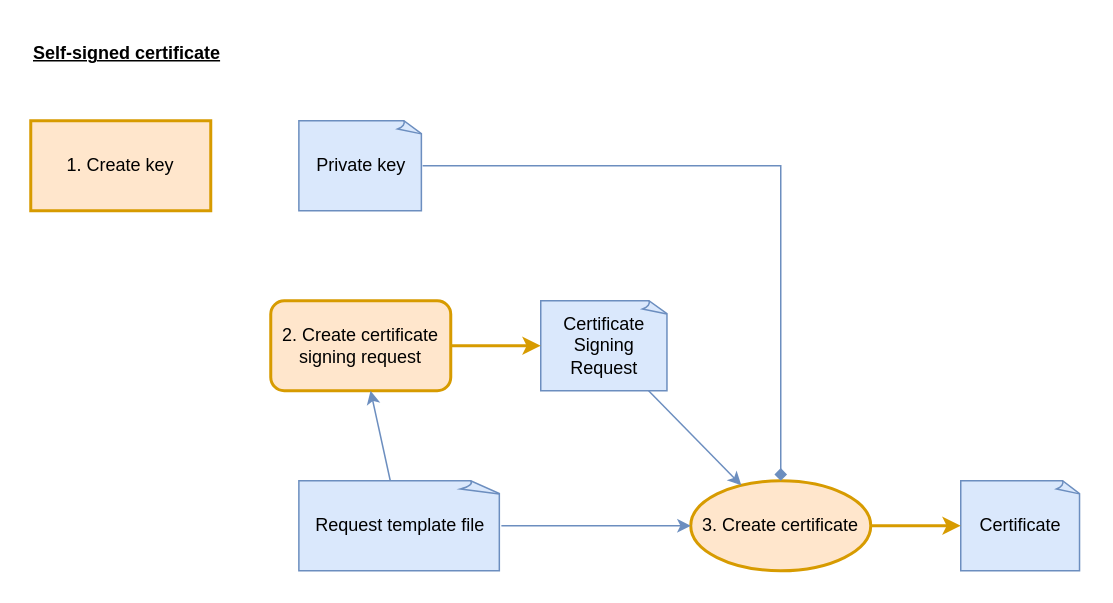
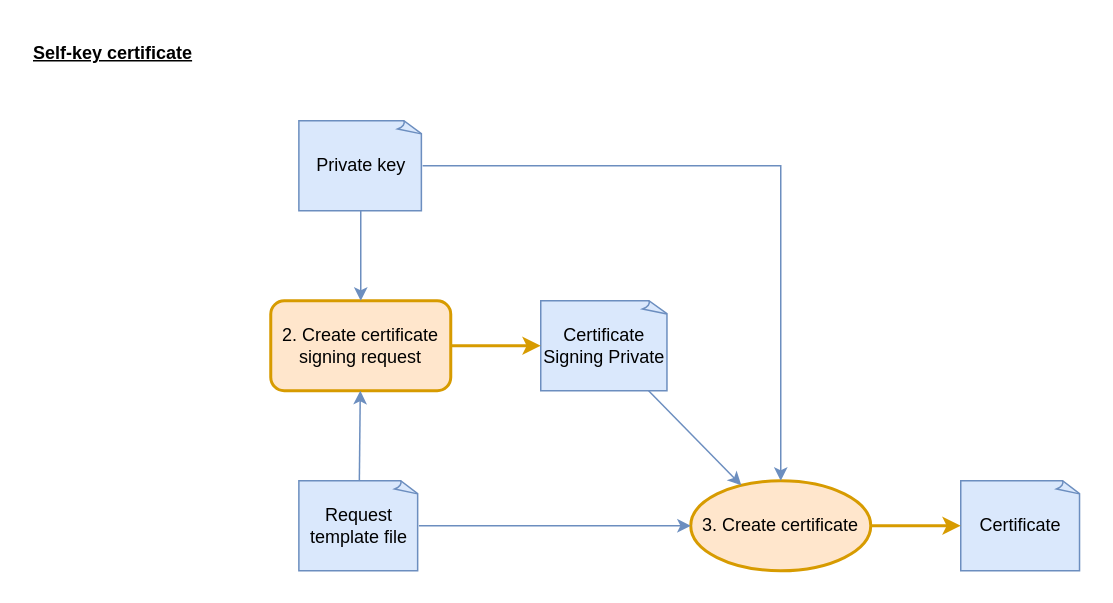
(138, 53) -> (125, 53)
(121, 166) -> none
none -> (361, 251)
(605, 346) -> (605, 346)
(781, 468) -> (781, 469)
(400, 526) -> (359, 526)
